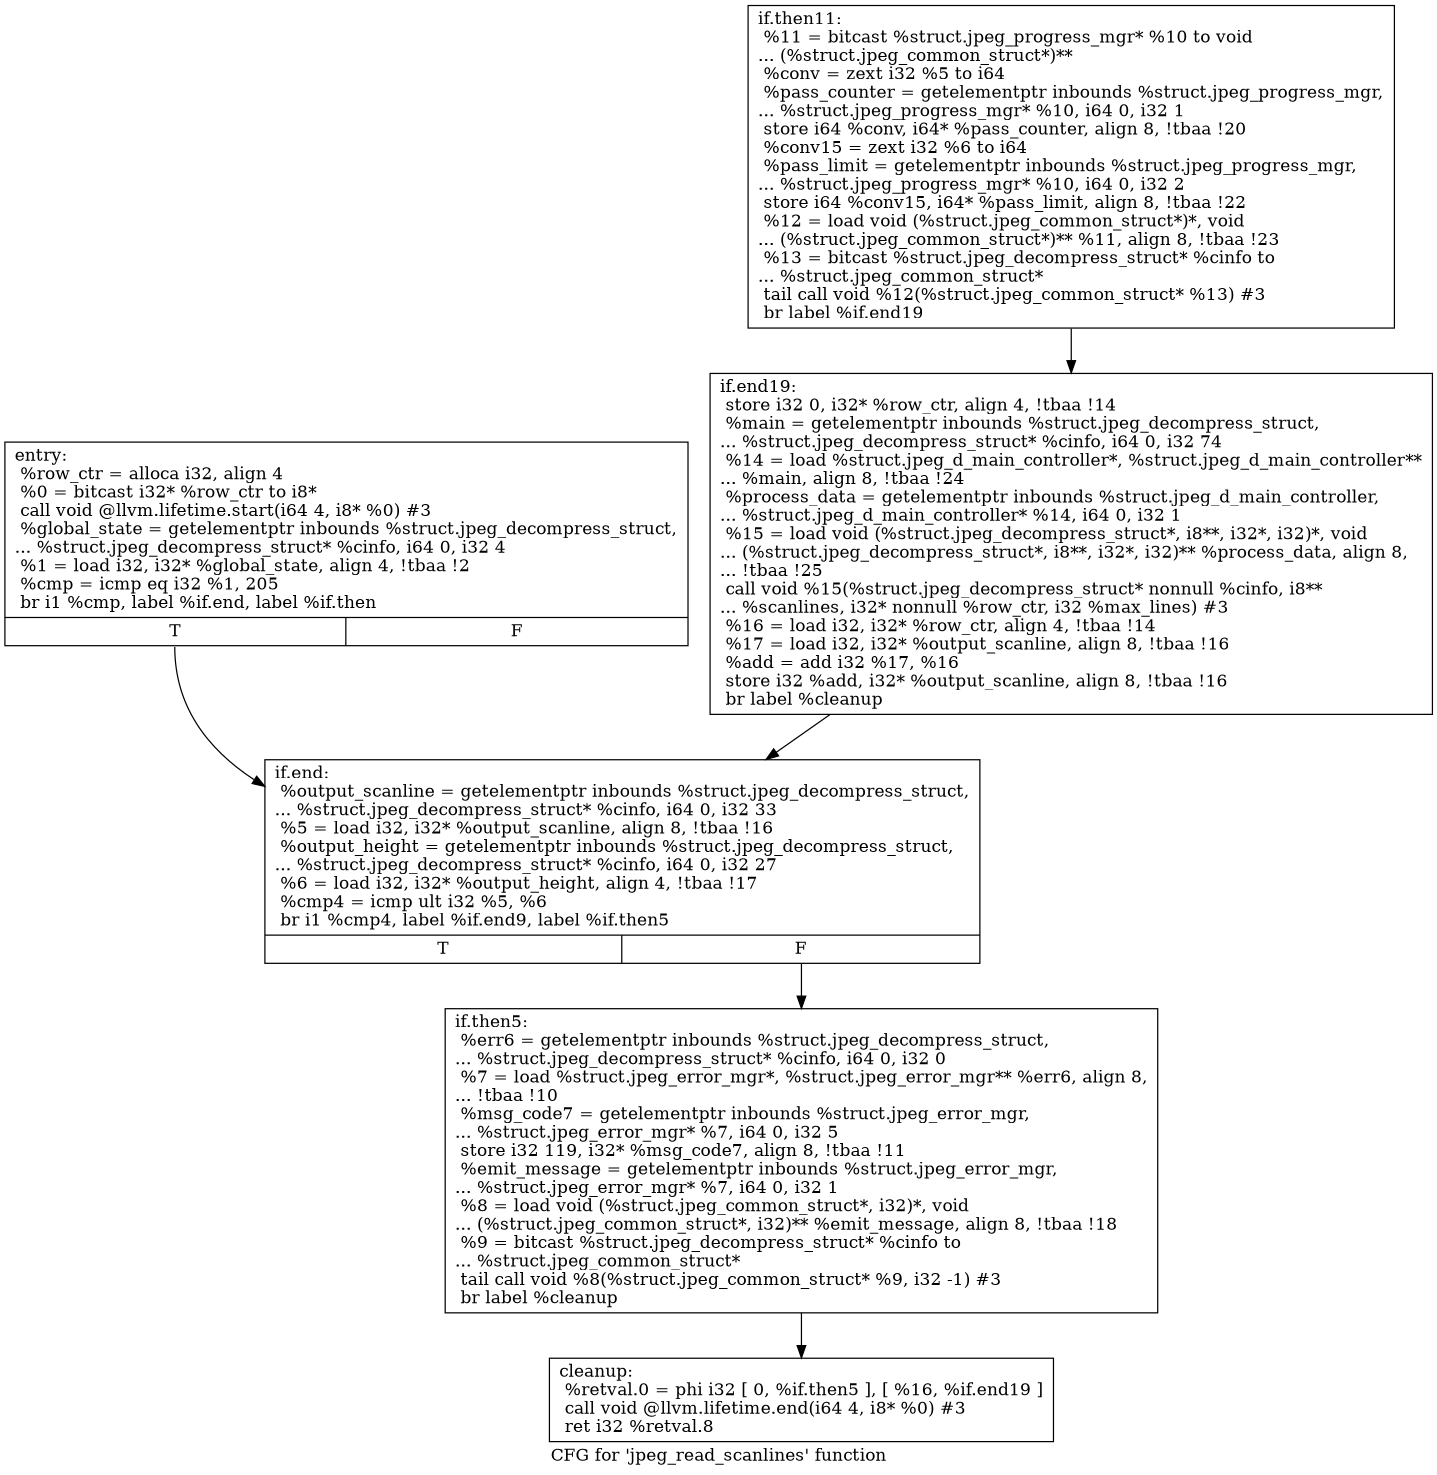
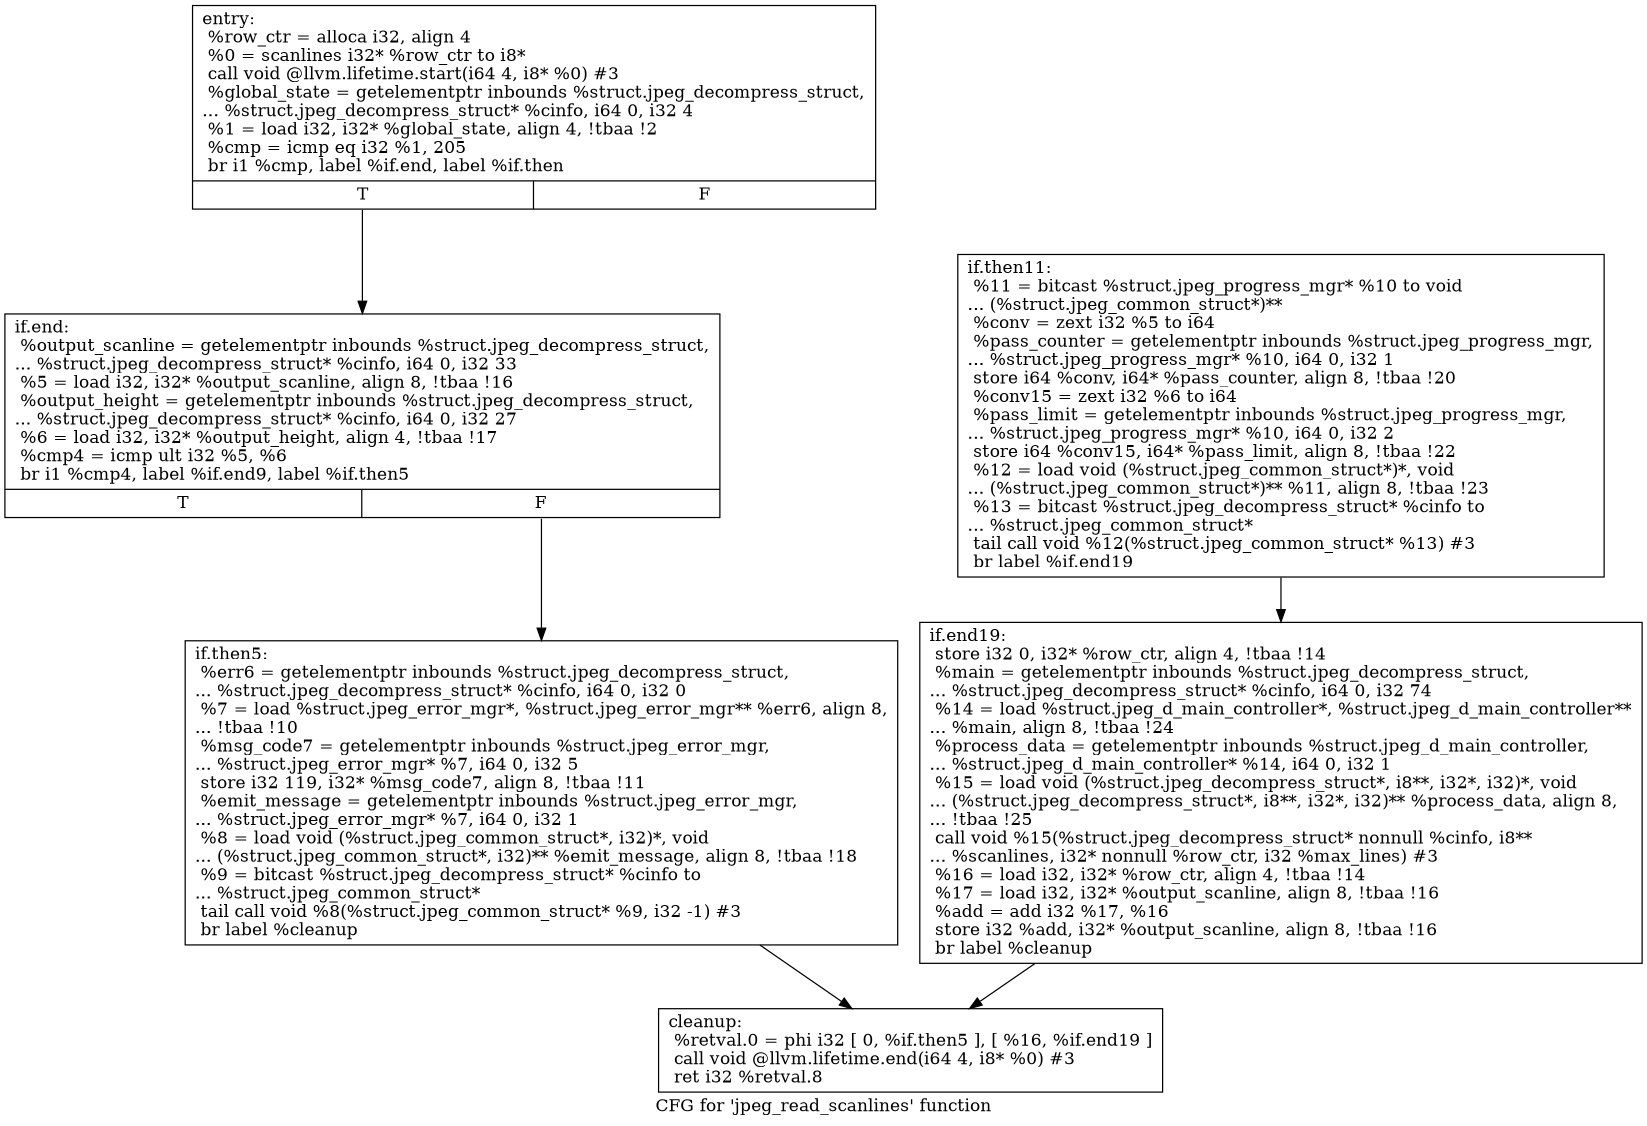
(166, 492) -> (364, 56)
(803, 733) -> (1008, 982)
